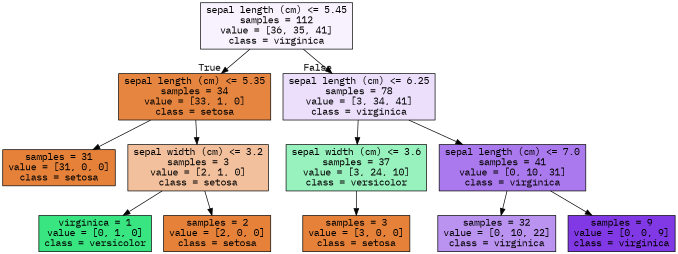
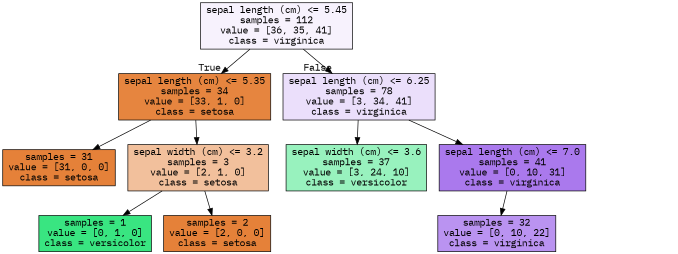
(95, 234) -> (95, 234)
(356, 234) -> none
(622, 234) -> none
